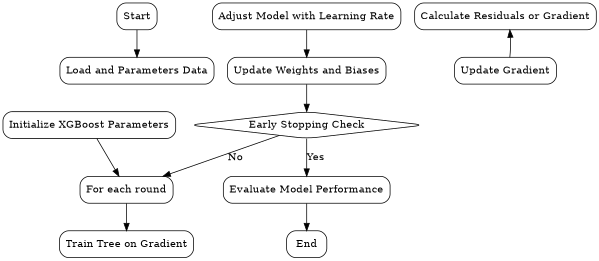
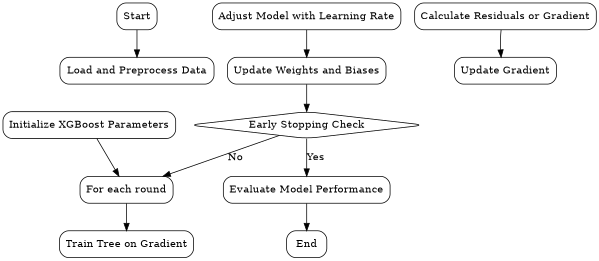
(510, 47) -> (500, 40)
(137, 71) -> (137, 71)
